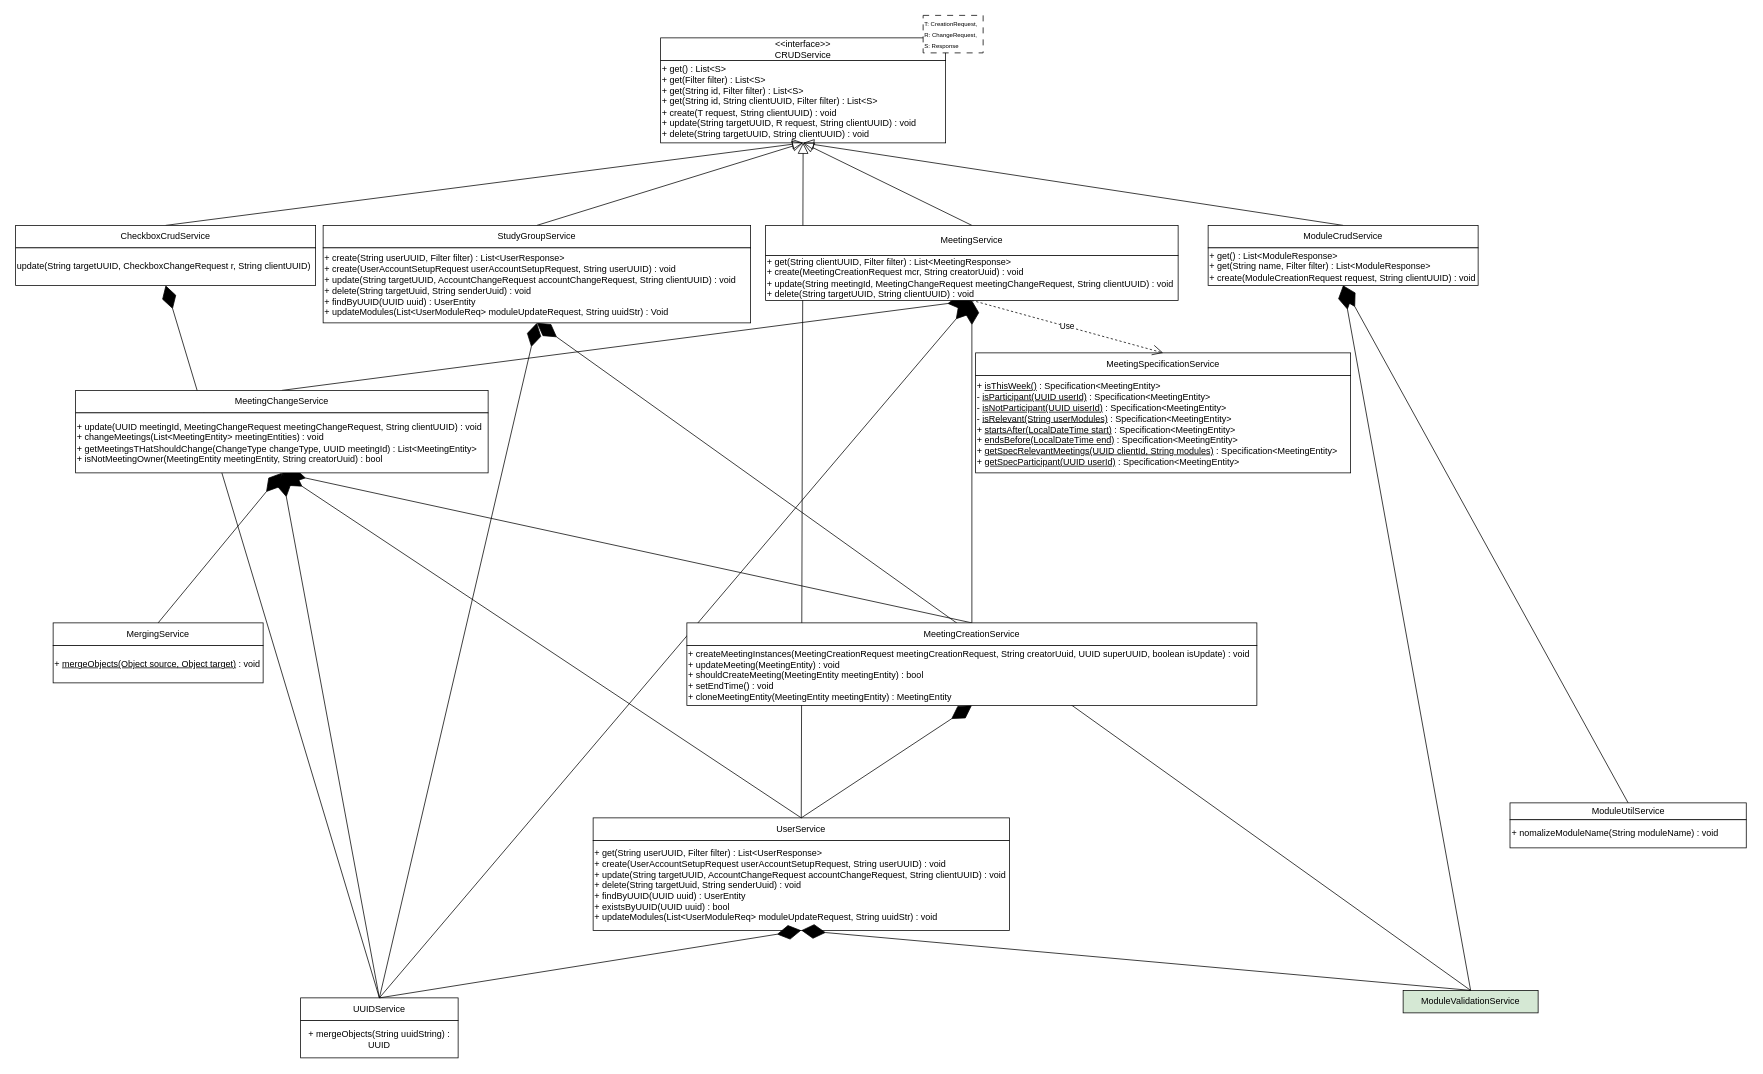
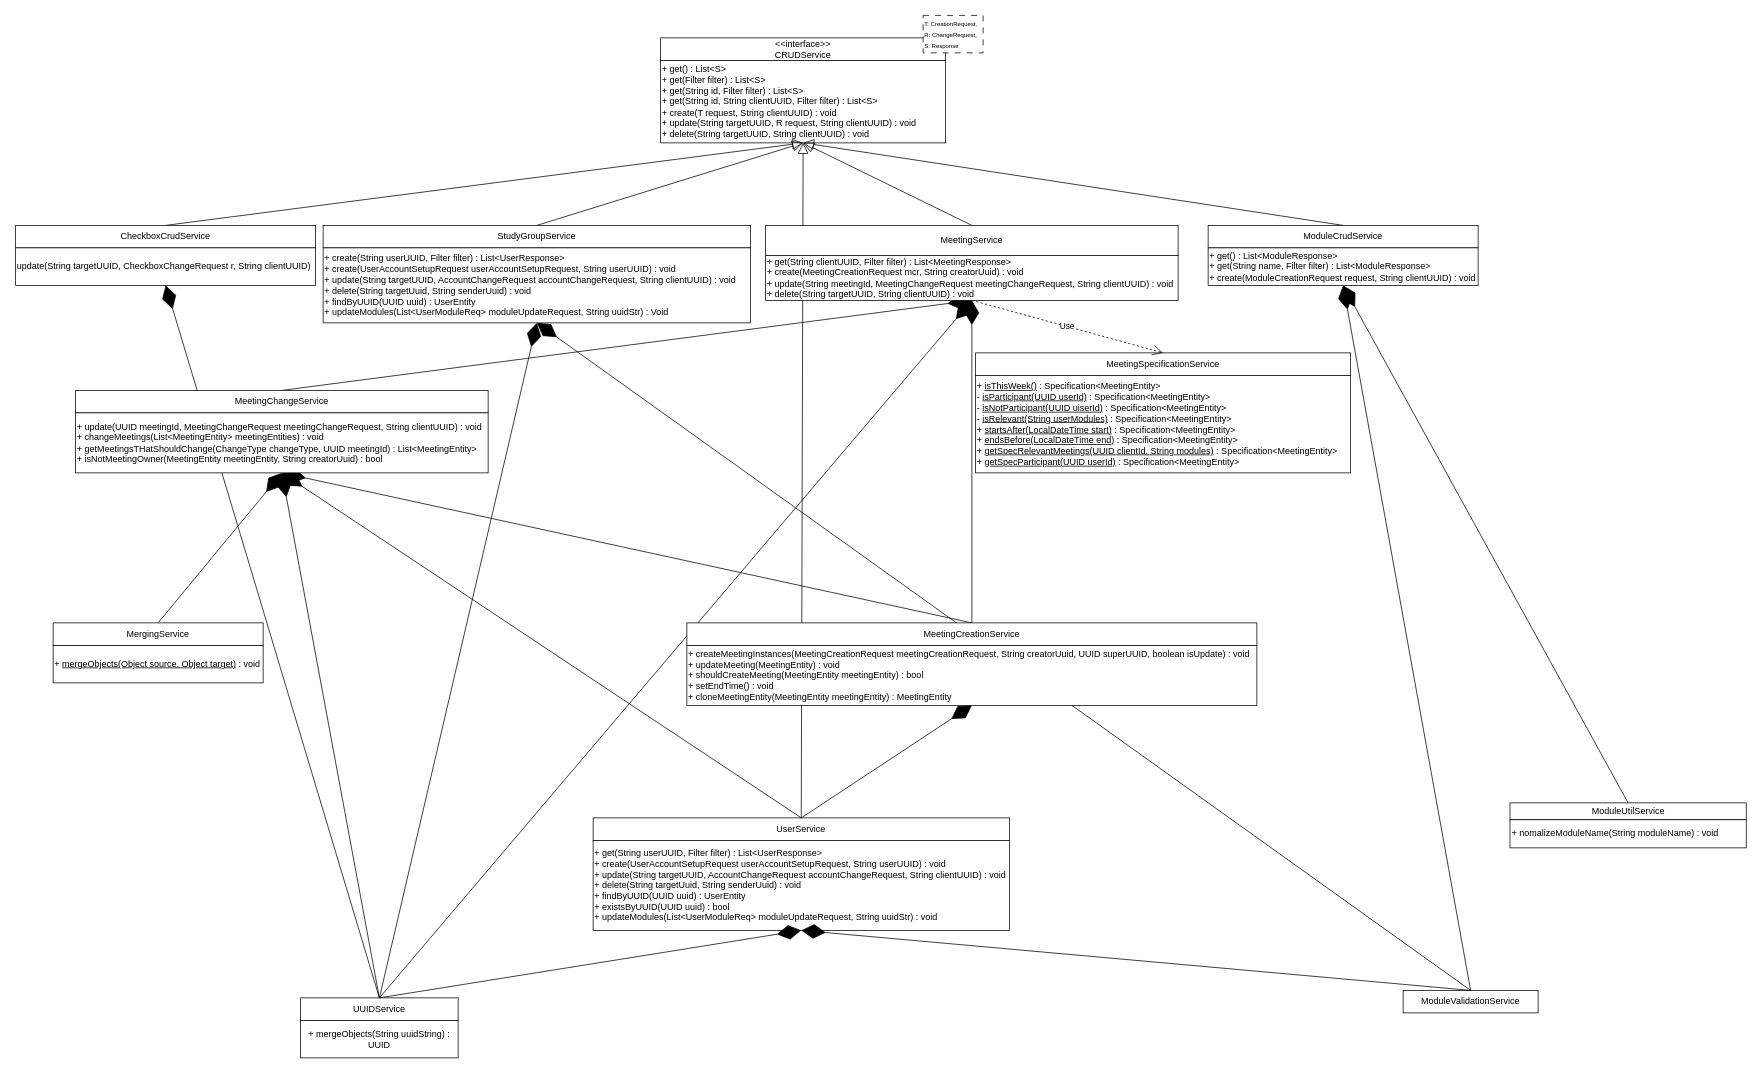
(1470, 1002) -> (1470, 1002)
